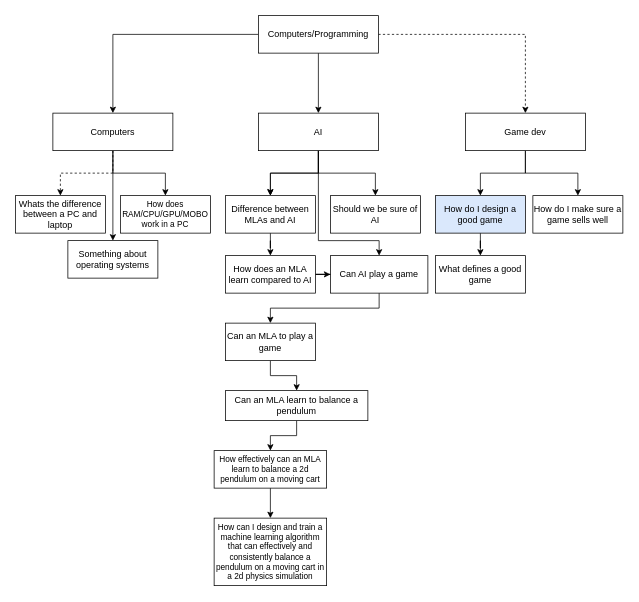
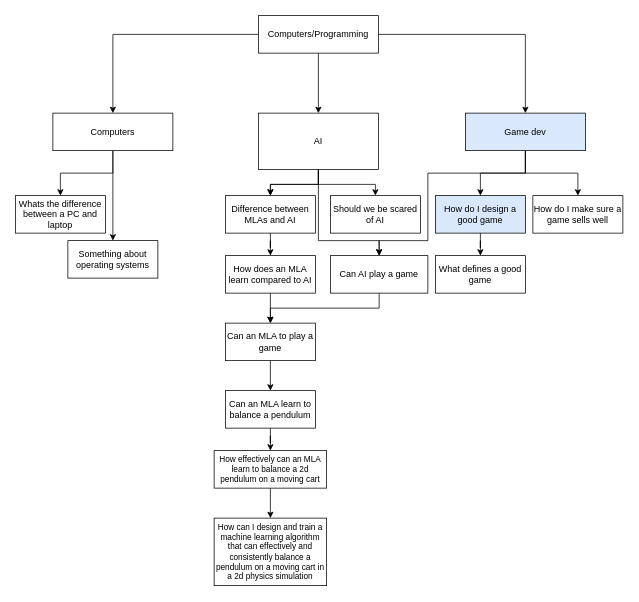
(488, 34) -> (488, 34)
(318, 132) -> (318, 141)
(525, 132) -> (525, 132)
(78, 173) -> (78, 173)
(165, 180) -> none
none -> (428, 204)
(165, 214) -> none
(375, 214) -> (375, 214)
(325, 274) -> (270, 299)
(297, 405) -> (270, 409)
